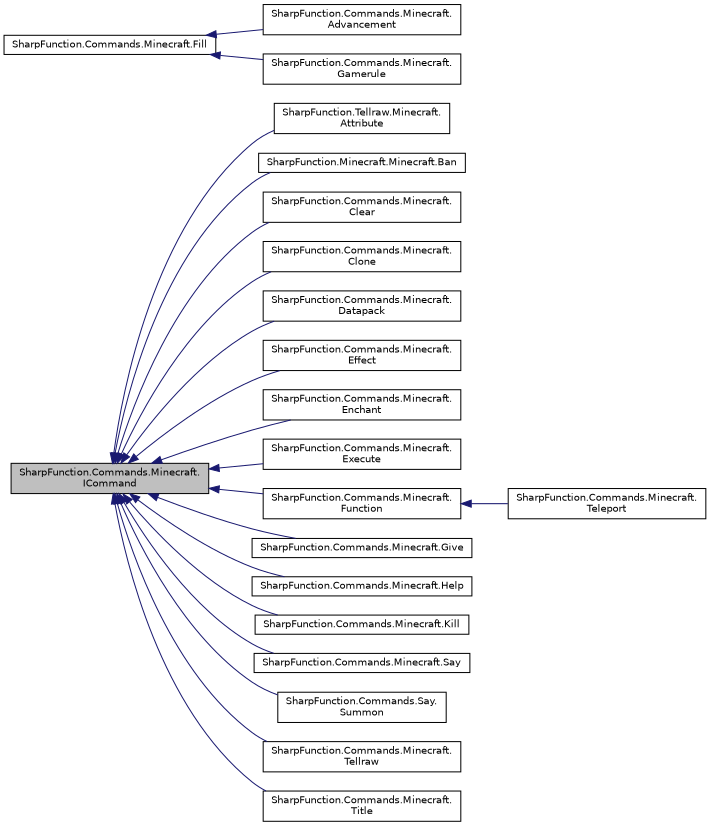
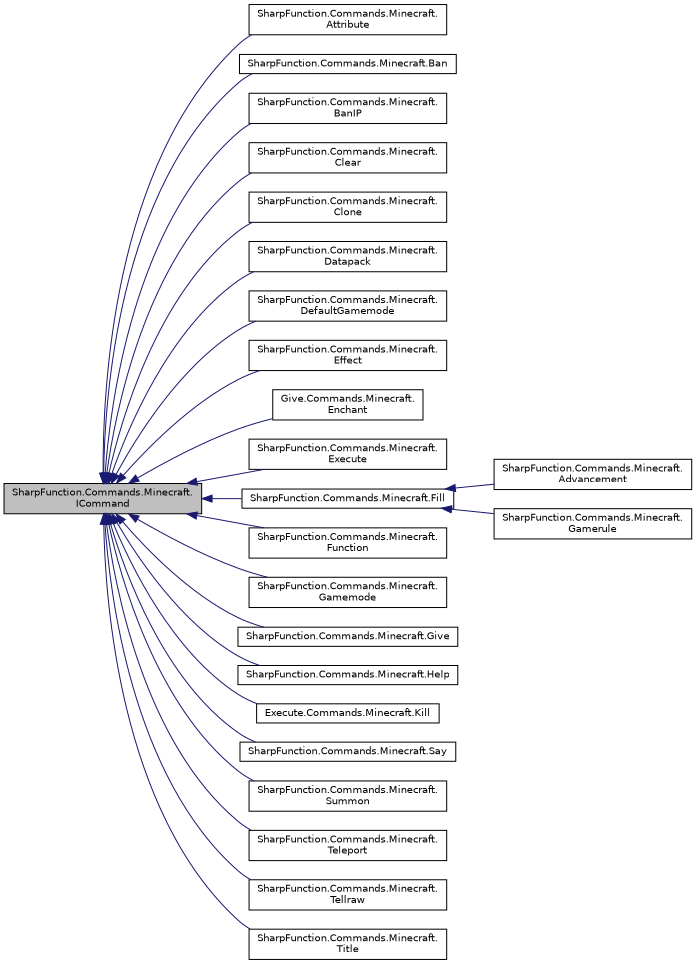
none -> (348, 108)
(362, 118) -> (348, 20)
(362, 163) -> (348, 64)
none -> (348, 306)
(362, 405) -> (348, 405)
none -> (227, 499)
(490, 504) -> (150, 692)
none -> (348, 592)
(362, 625) -> (348, 713)
(362, 707) -> (348, 796)
